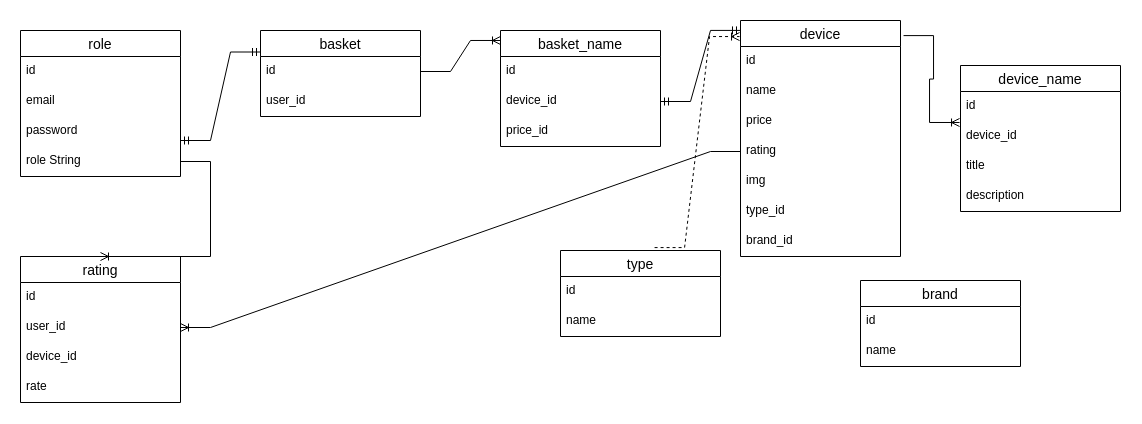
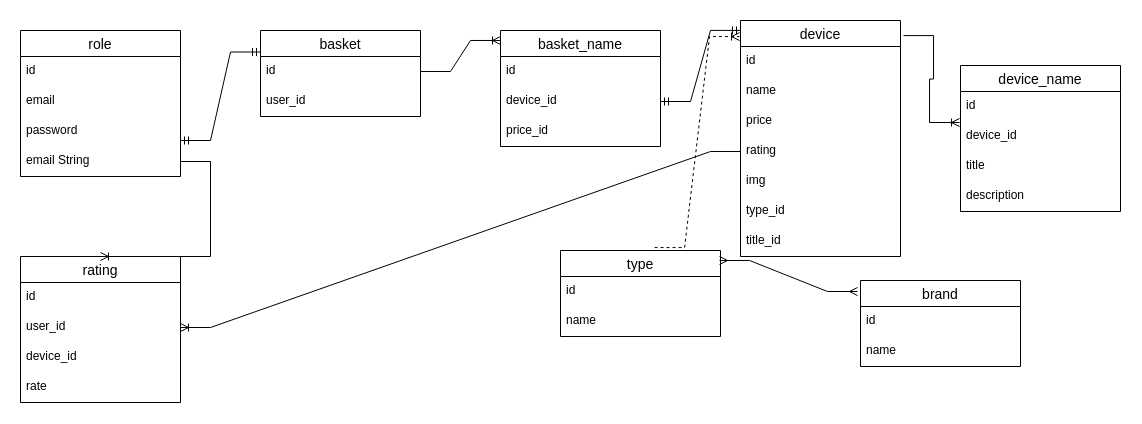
(58, 160) -> (60, 160)
(771, 240) -> (768, 240)
none -> (788, 276)
